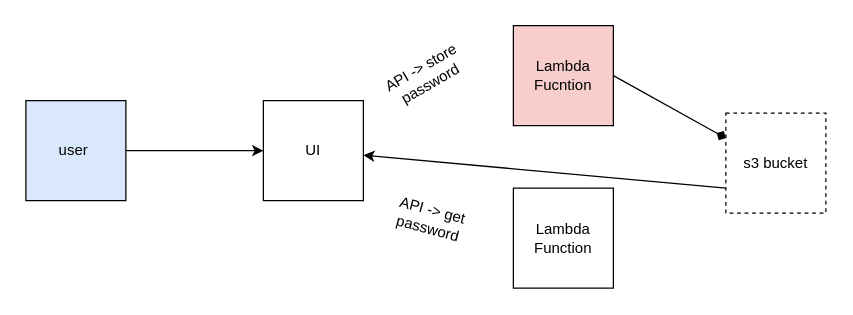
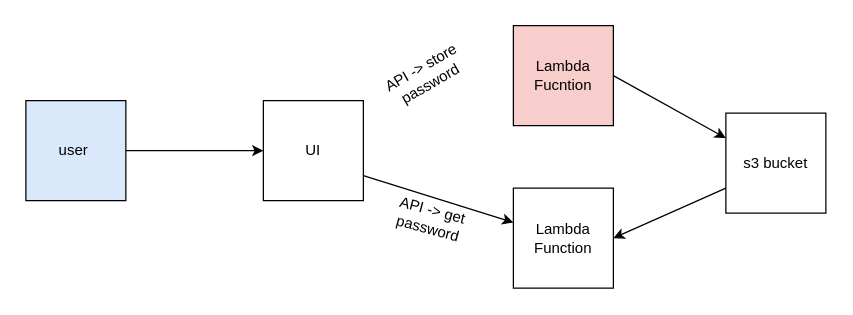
(716, 133) -> (717, 133)
(776, 163) -> (776, 163)
(548, 172) -> (673, 211)
none -> (434, 198)
